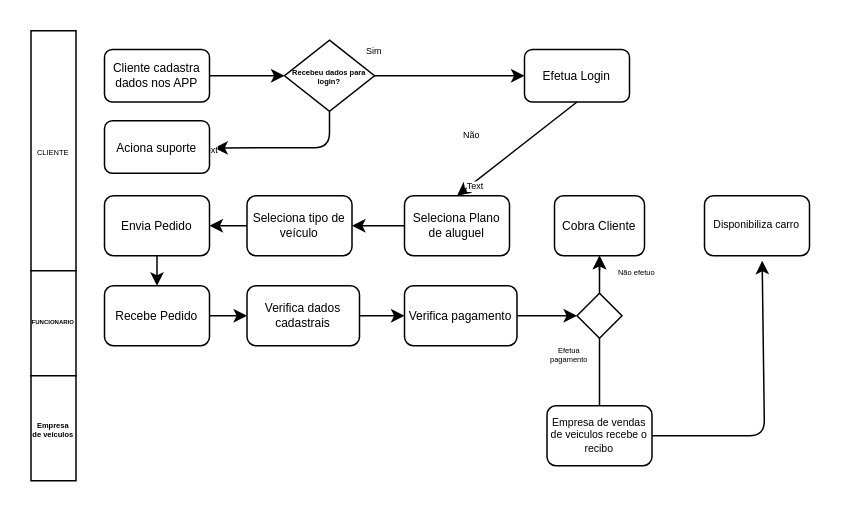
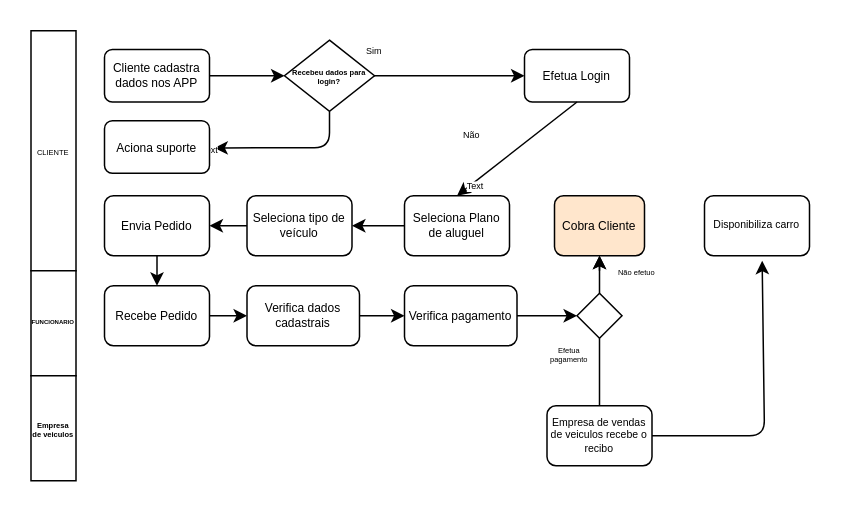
(599, 226) -> (599, 226)
